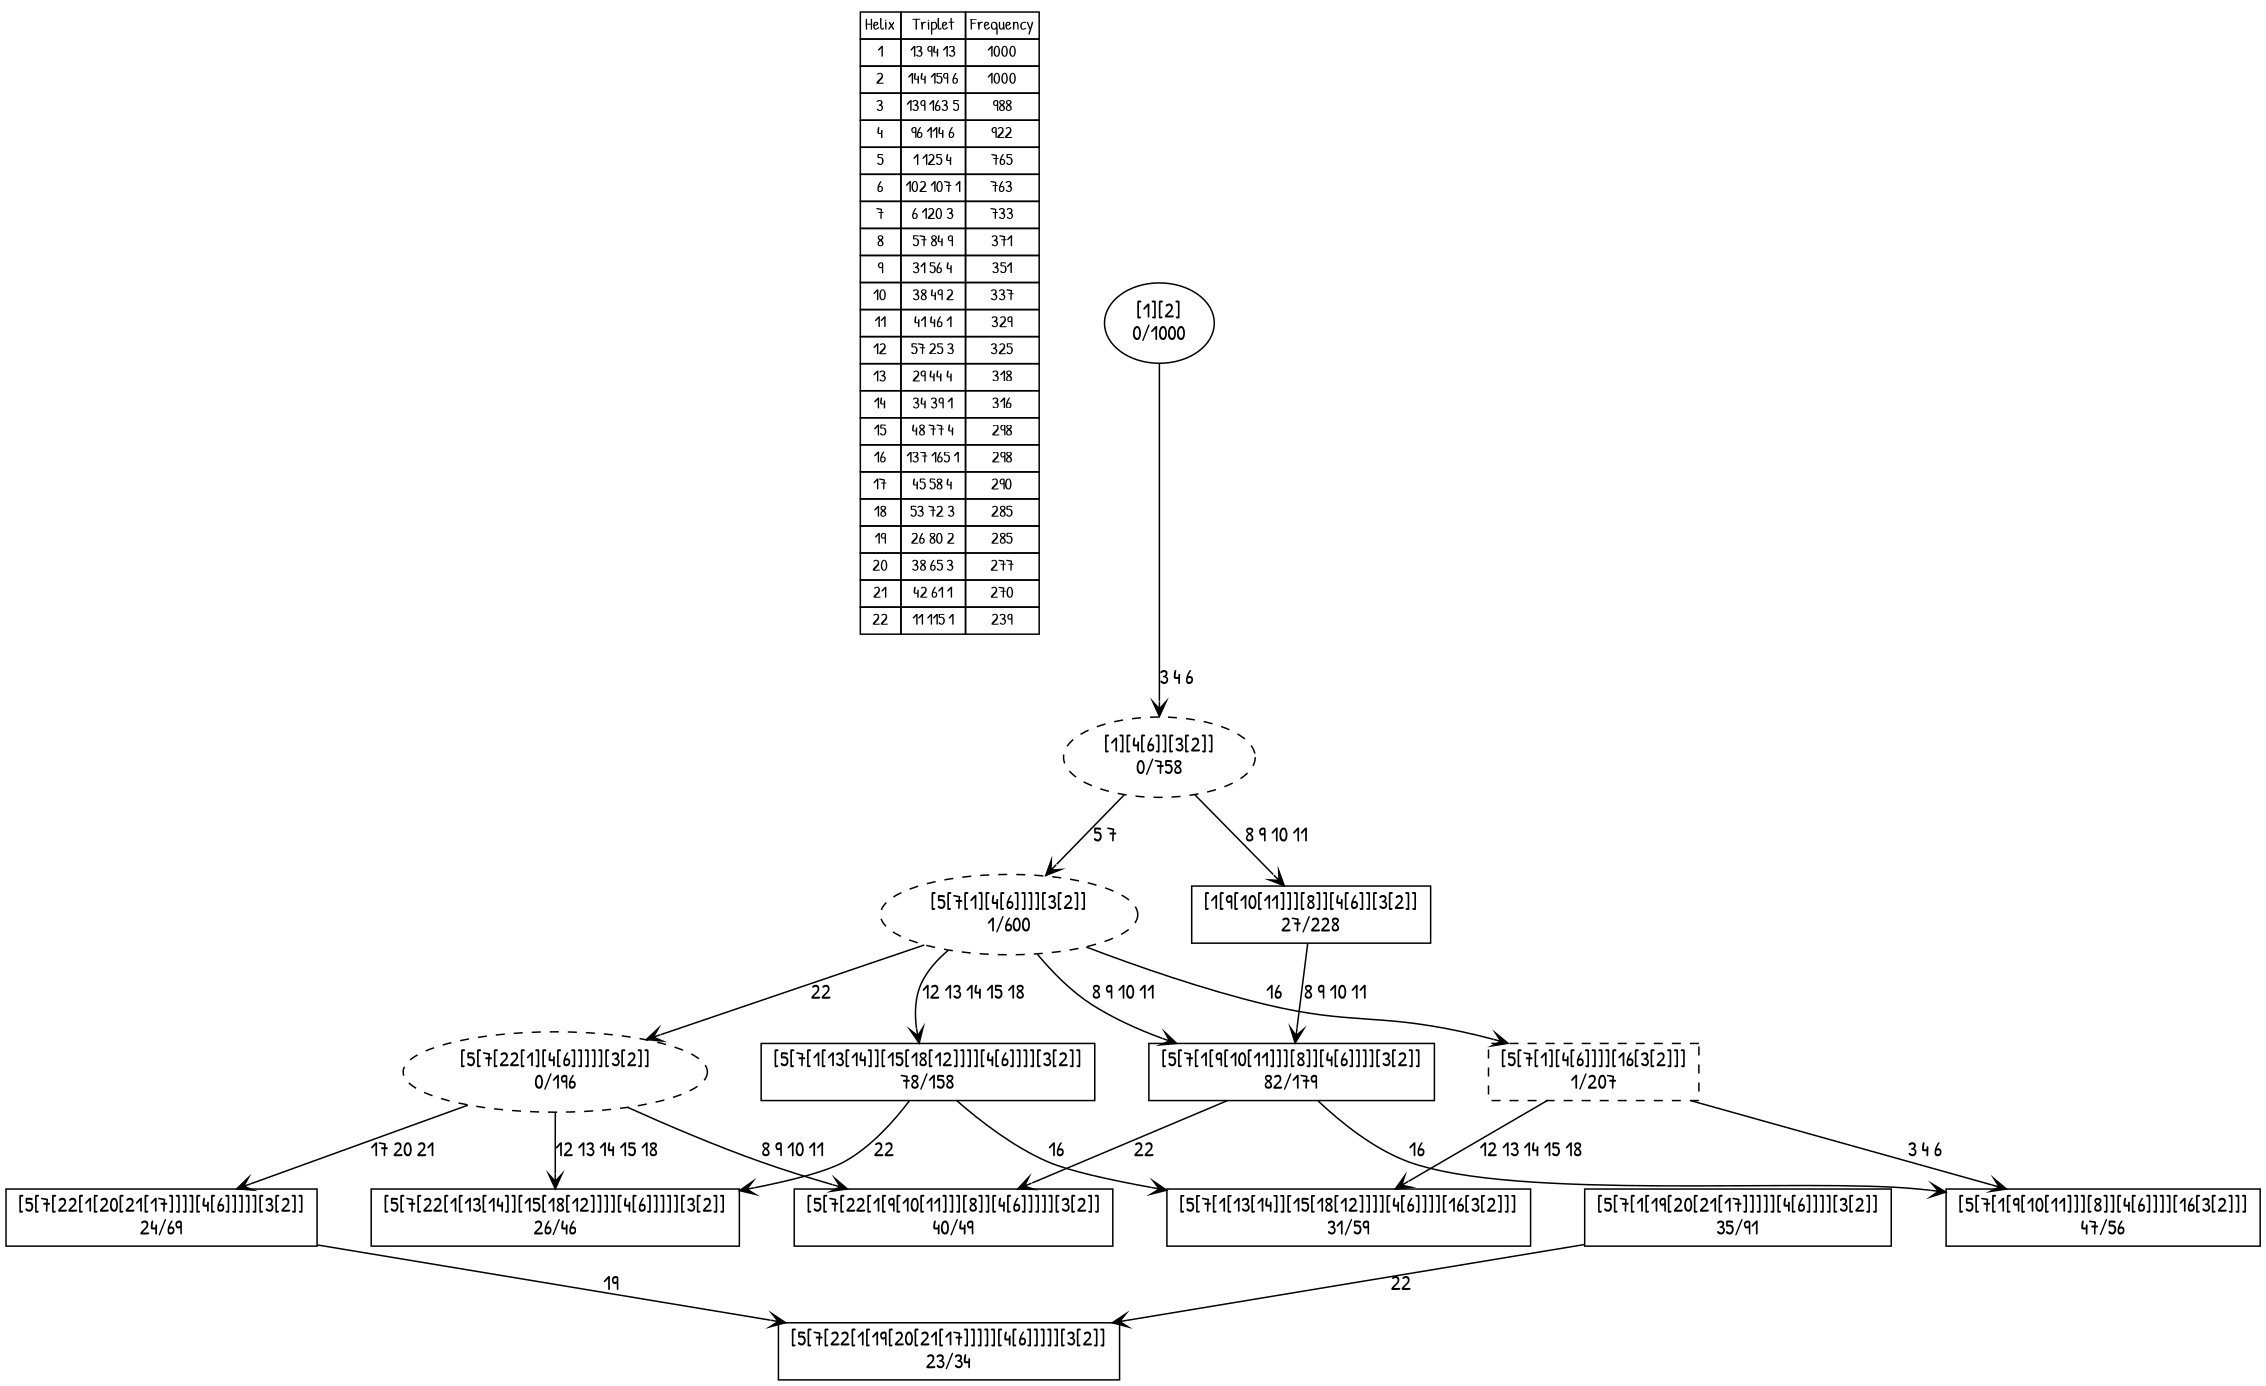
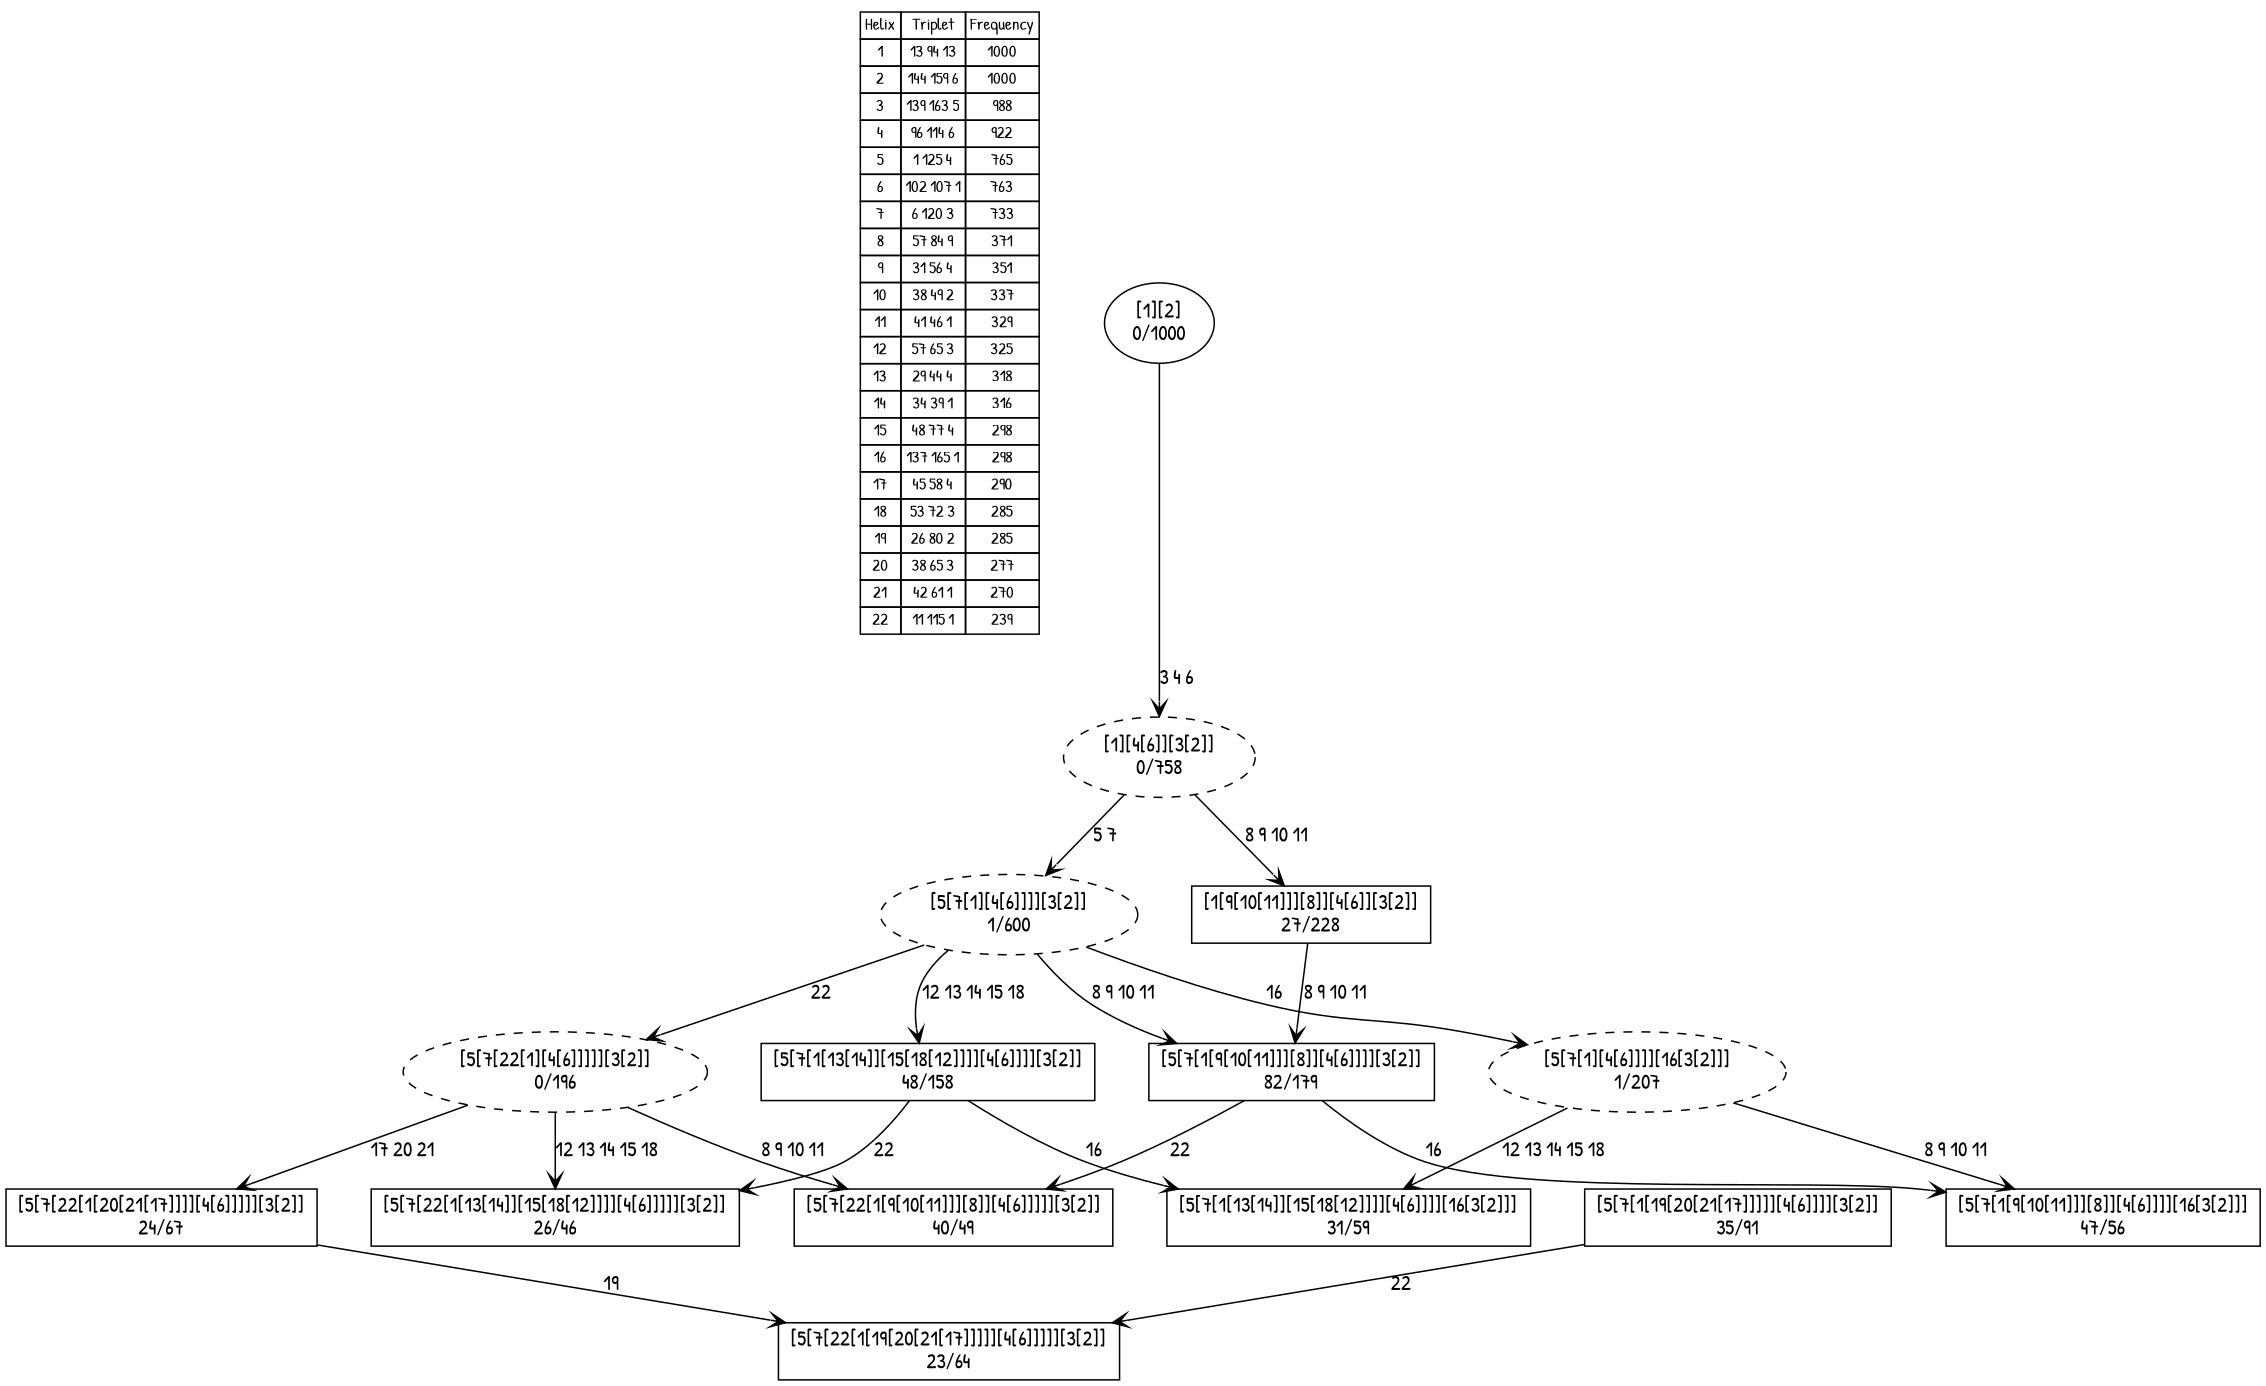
(933, 349) -> (933, 349)
(928, 1072) -> (928, 1072)
(1594, 1072) -> (1637, 1072)
(1927, 1151) -> (1959, 1151)
(162, 1218) -> (162, 1218)
(949, 1351) -> (949, 1351)
